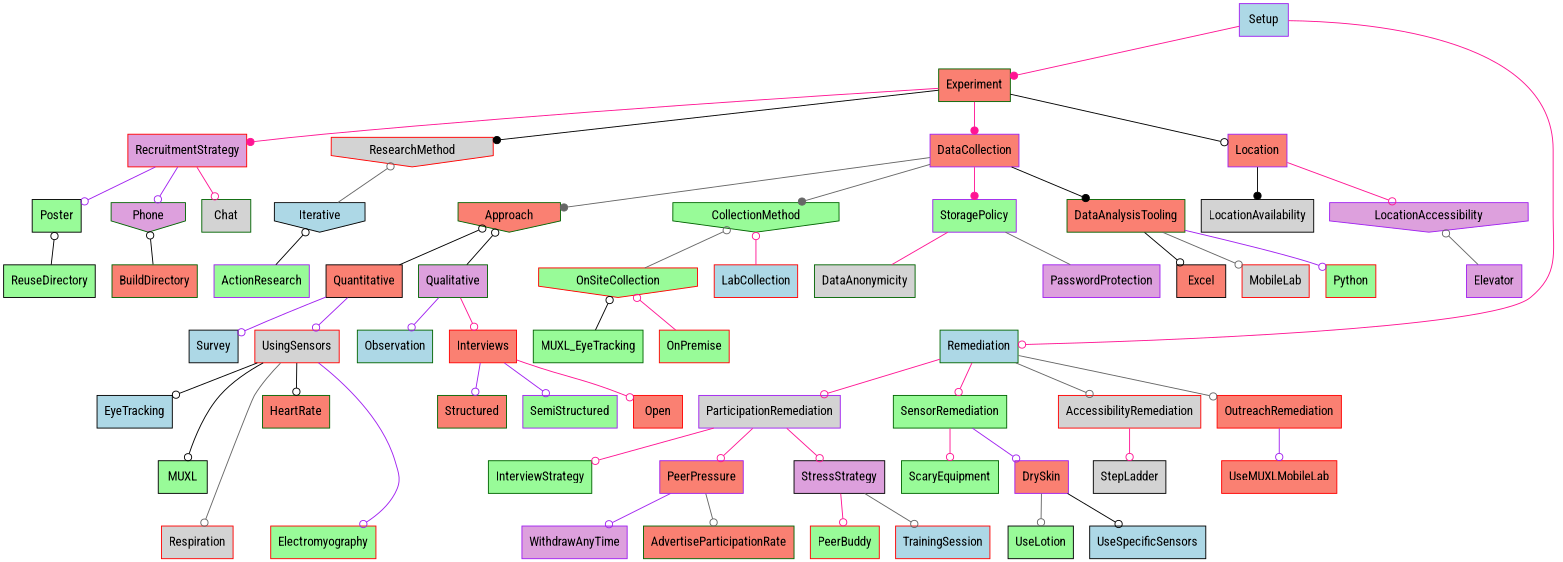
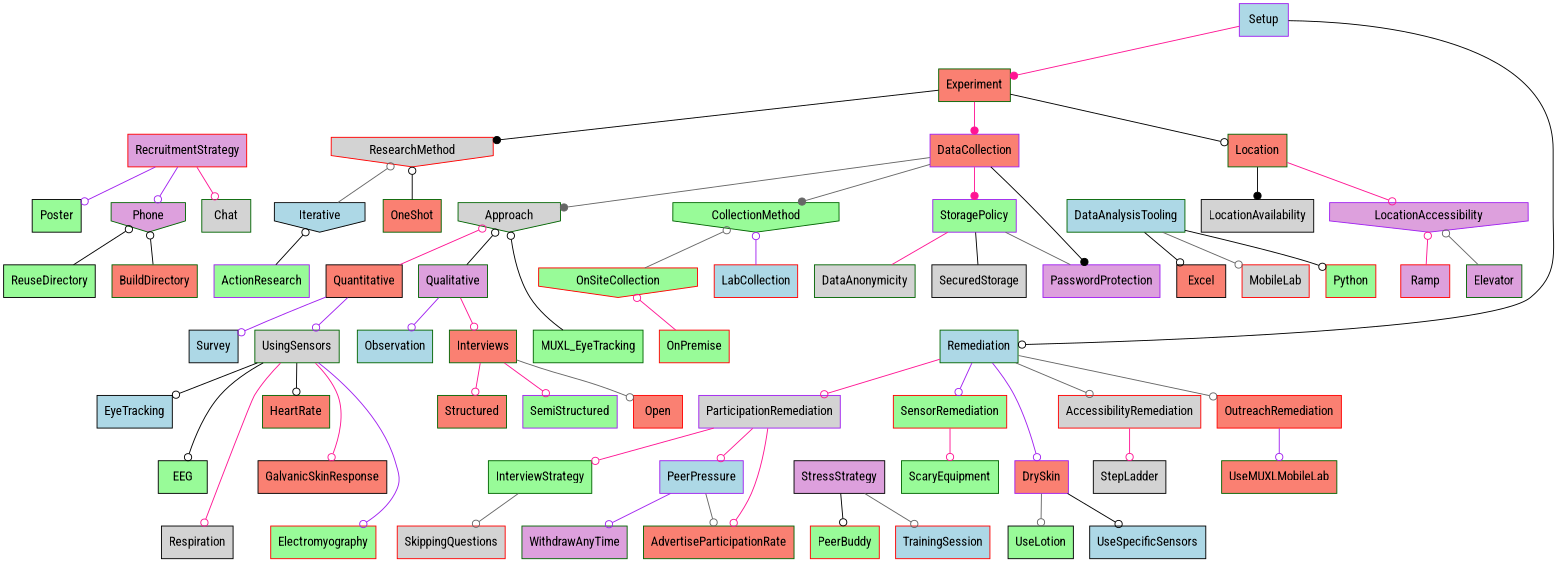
(596, 112) -> none
(1257, 151) -> (1257, 151)
(1047, 182) -> (1037, 212)
none -> (412, 216)
(509, 216) -> (509, 216)
(1126, 216) -> (1126, 216)
(439, 247) -> (439, 247)
(1252, 247) -> (1252, 247)
(53, 252) -> (100, 248)
(756, 252) -> (756, 252)
none -> (979, 281)
none -> (1425, 281)
(1494, 281) -> (1494, 281)
(1516, 303) -> (1516, 303)
(602, 317) -> (526, 291)
(297, 346) -> (297, 346)
(483, 346) -> (483, 346)
(478, 376) -> (478, 376)
(966, 376) -> (966, 376)
(524, 377) -> (524, 377)
(572, 377) -> (572, 377)
(950, 412) -> (950, 412)
(237, 438) -> (237, 438)
(802, 442) -> (758, 476)
(993, 442) -> (1019, 406)
(183, 477) -> (183, 477)
none -> (322, 477)
(702, 477) -> (702, 477)
(1279, 477) -> (1279, 477)
(842, 506) -> (842, 506)
(197, 542) -> (197, 542)
none -> (451, 542)
(575, 542) -> (575, 542)
